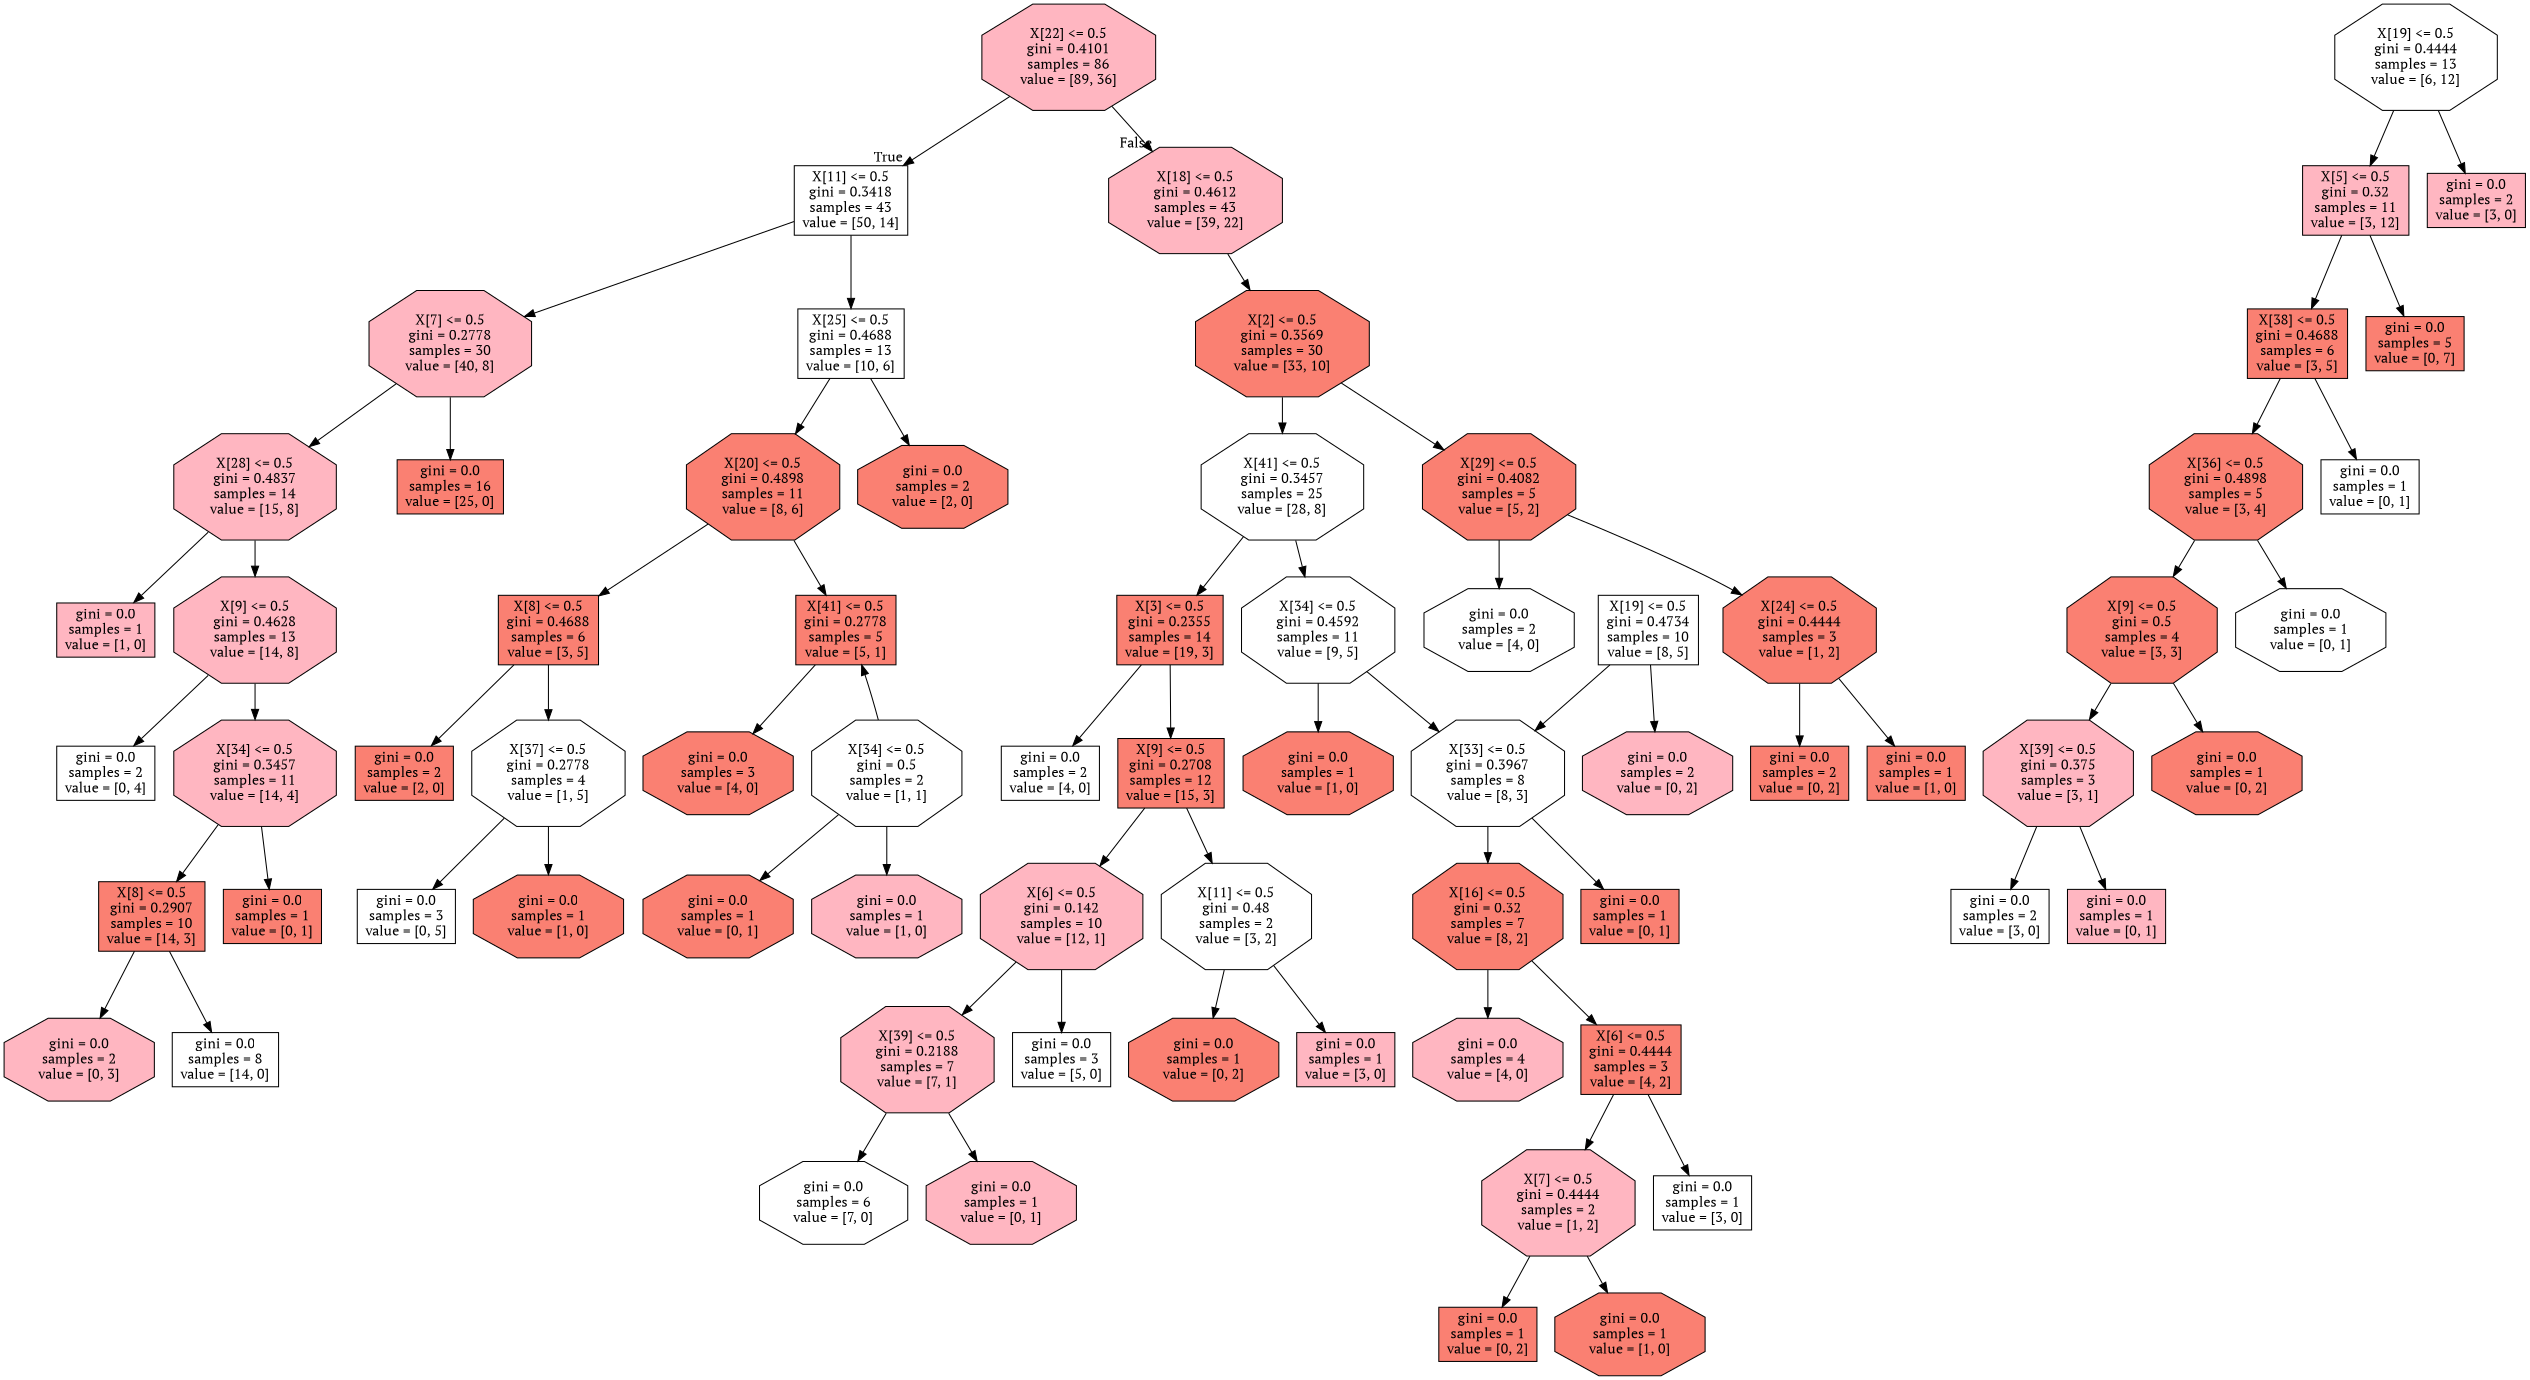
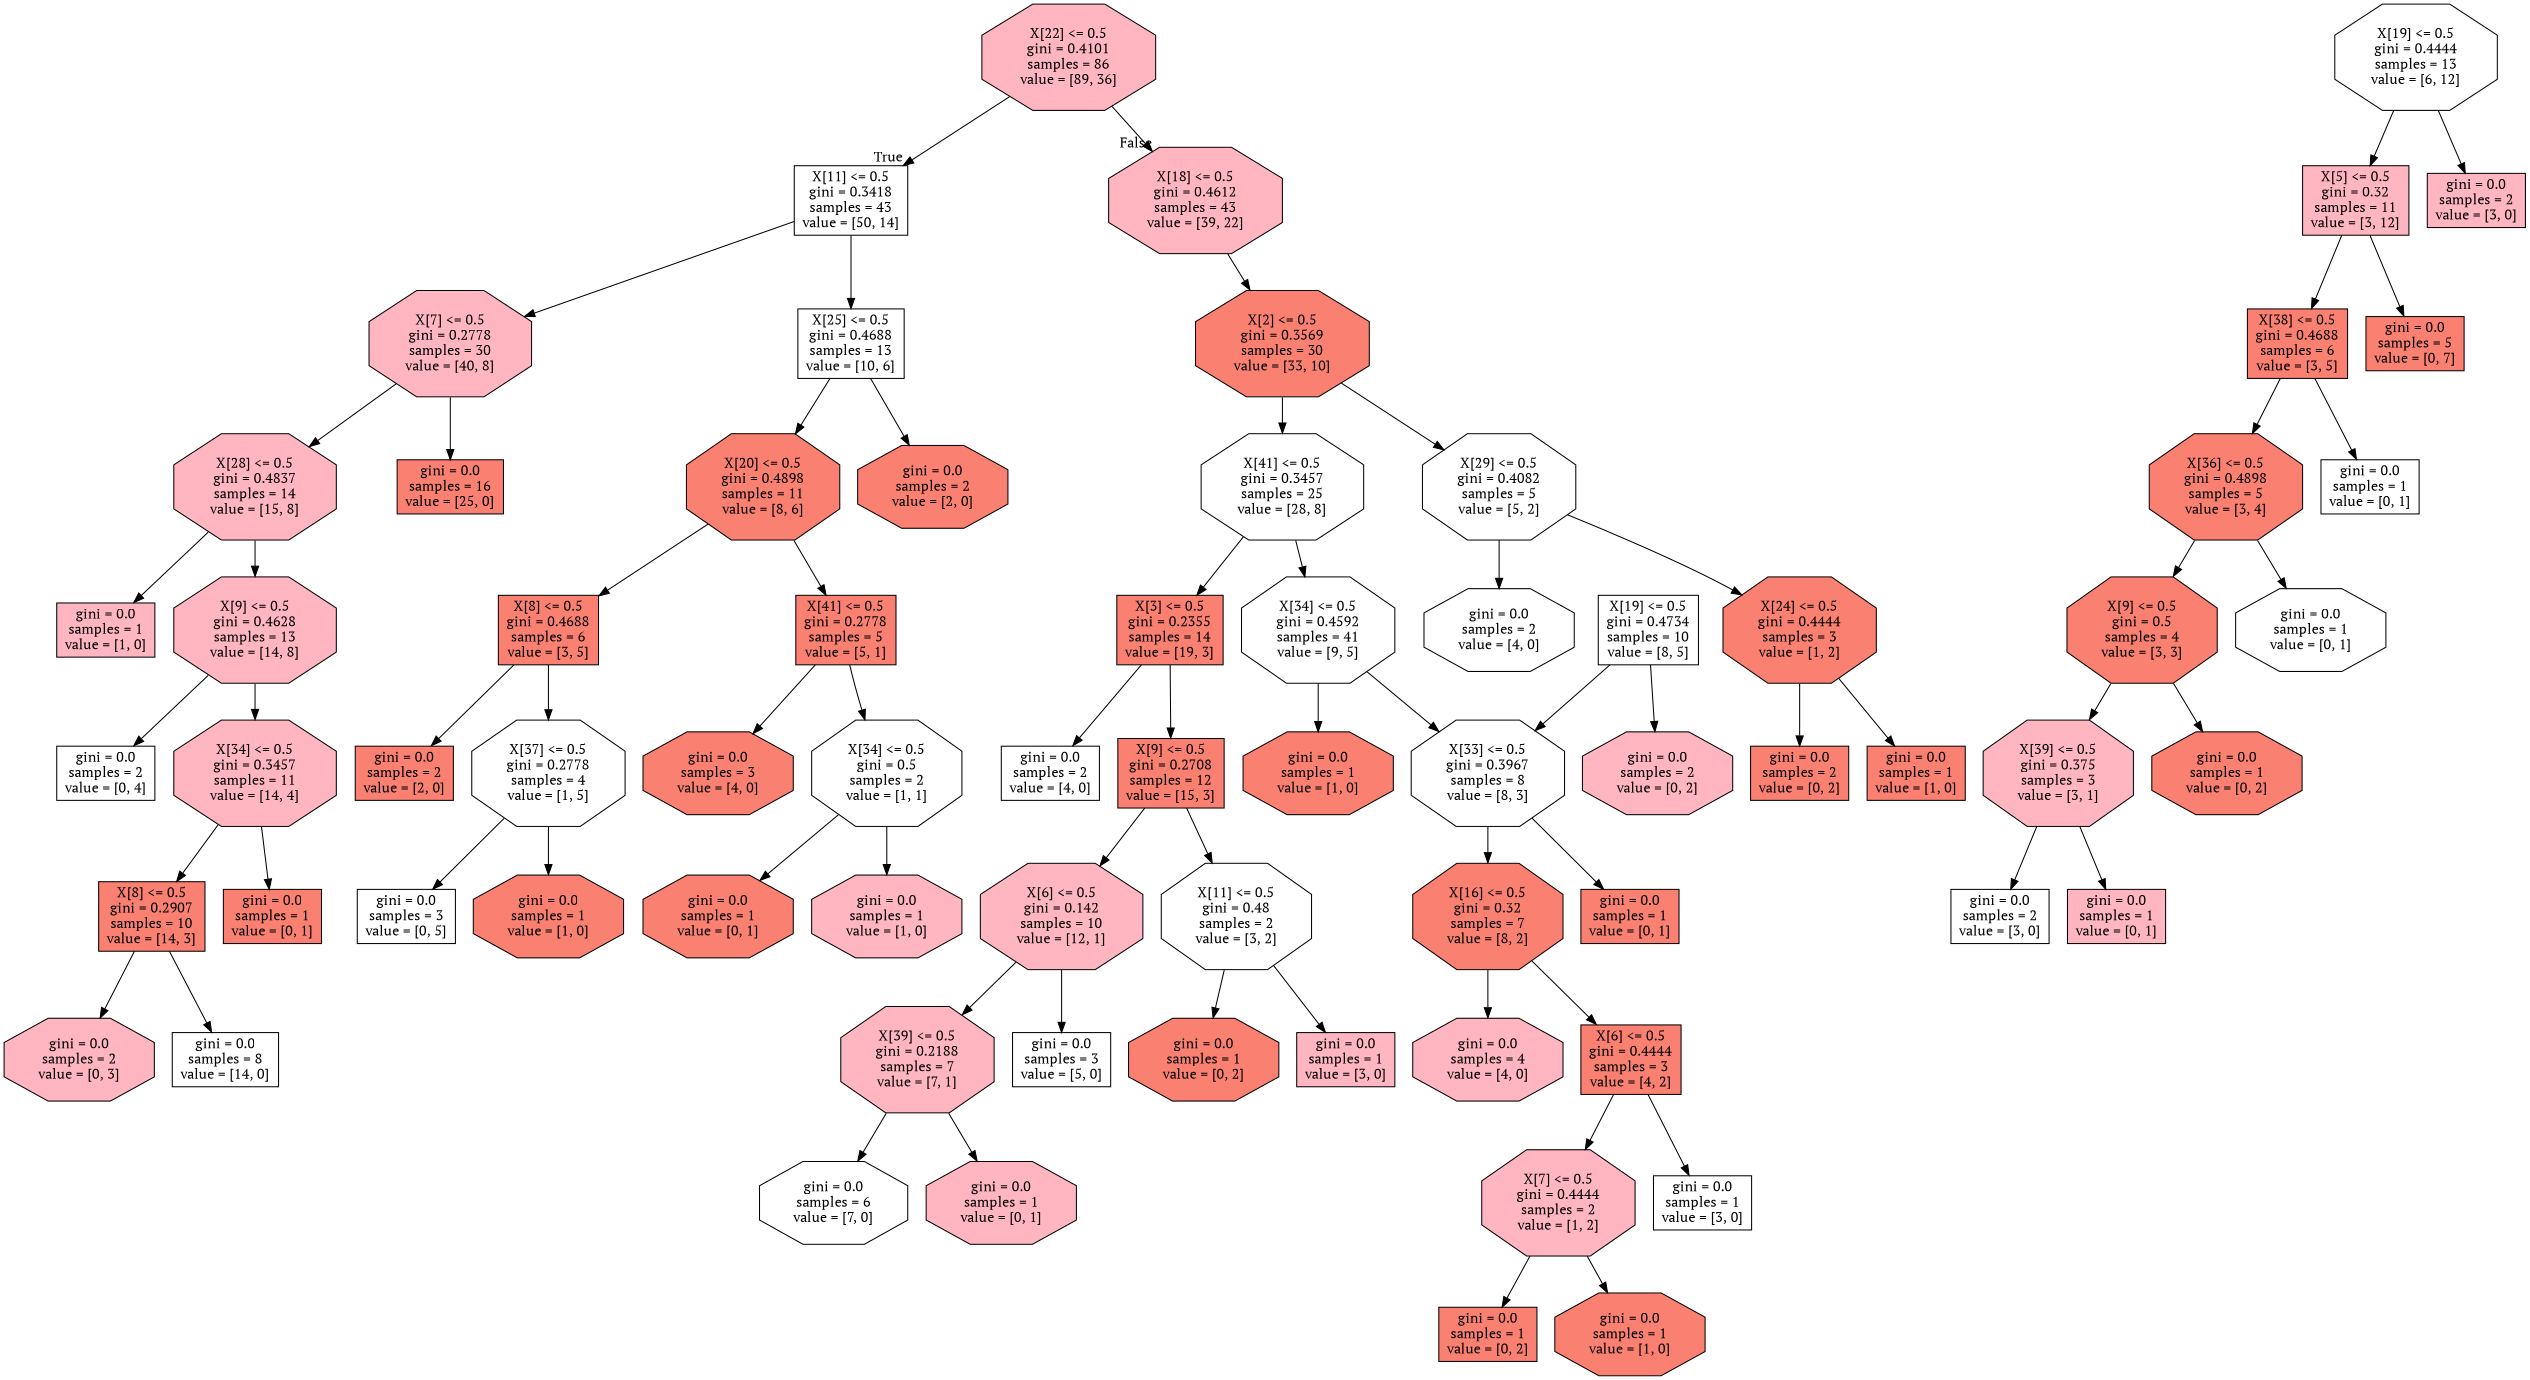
(1499, 487) -> (1499, 487)
(1318, 630) -> (1318, 630)
(872, 697) -> (855, 687)
